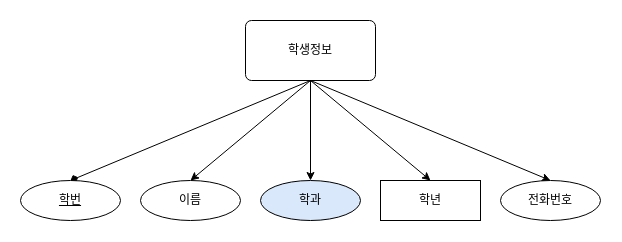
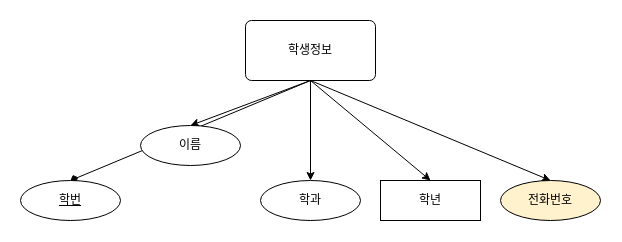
(191, 201) -> (191, 146)
(311, 201) -> (311, 201)
(551, 201) -> (551, 201)
